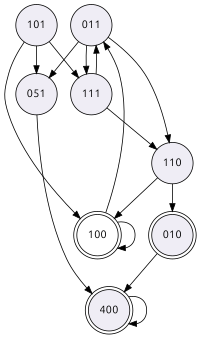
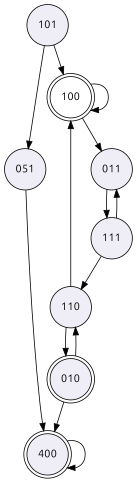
(61, 56) -> none
(67, 56) -> none
(148, 80) -> (76, 346)
